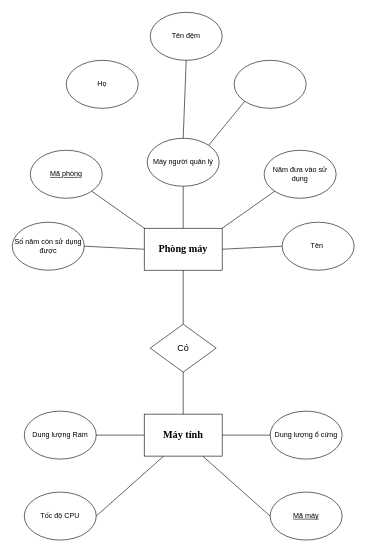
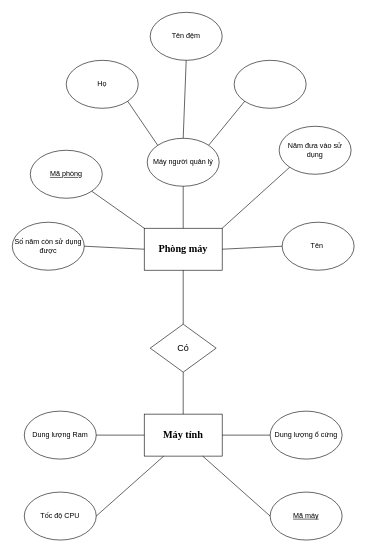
none -> (143, 124)
(300, 174) -> (315, 150)
